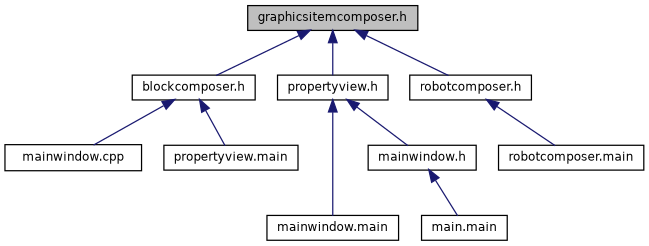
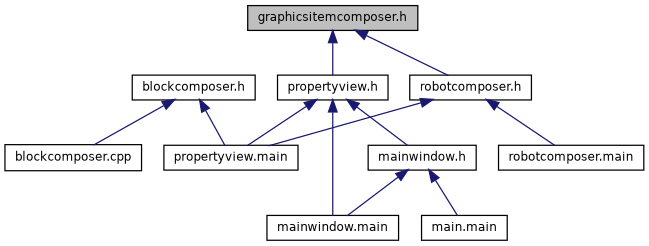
(257, 56) -> none
none -> (345, 124)
none -> (277, 126)
(73, 158) -> (73, 158)
none -> (373, 196)
